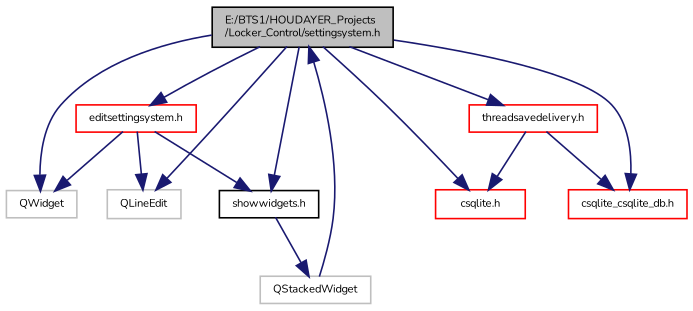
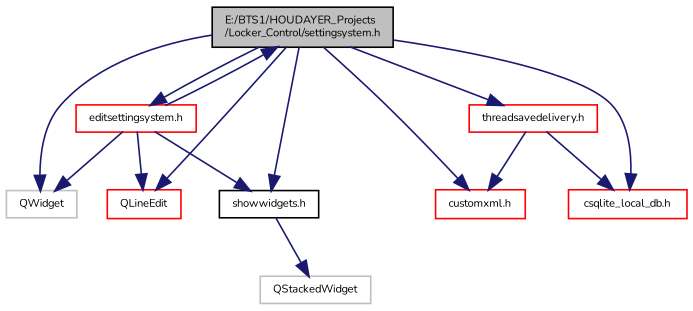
(334, 169) -> (215, 81)
(144, 204) -> (144, 204)
(480, 204) -> (480, 204)
(628, 204) -> (628, 204)
